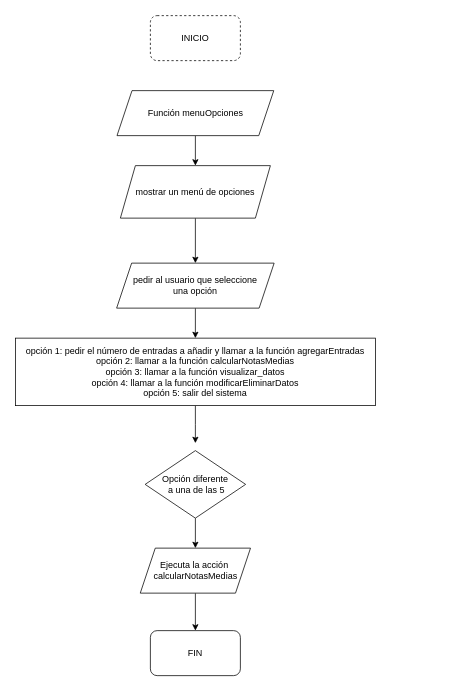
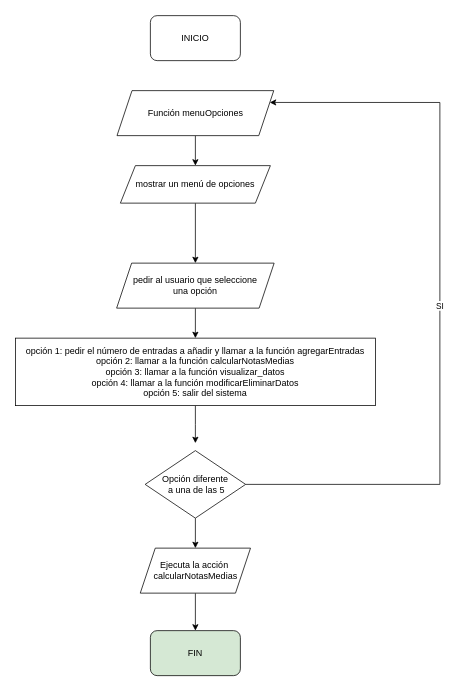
(195, 38) -> (195, 38)
(195, 192) -> (195, 184)
none -> (344, 484)
(195, 653) -> (195, 653)
